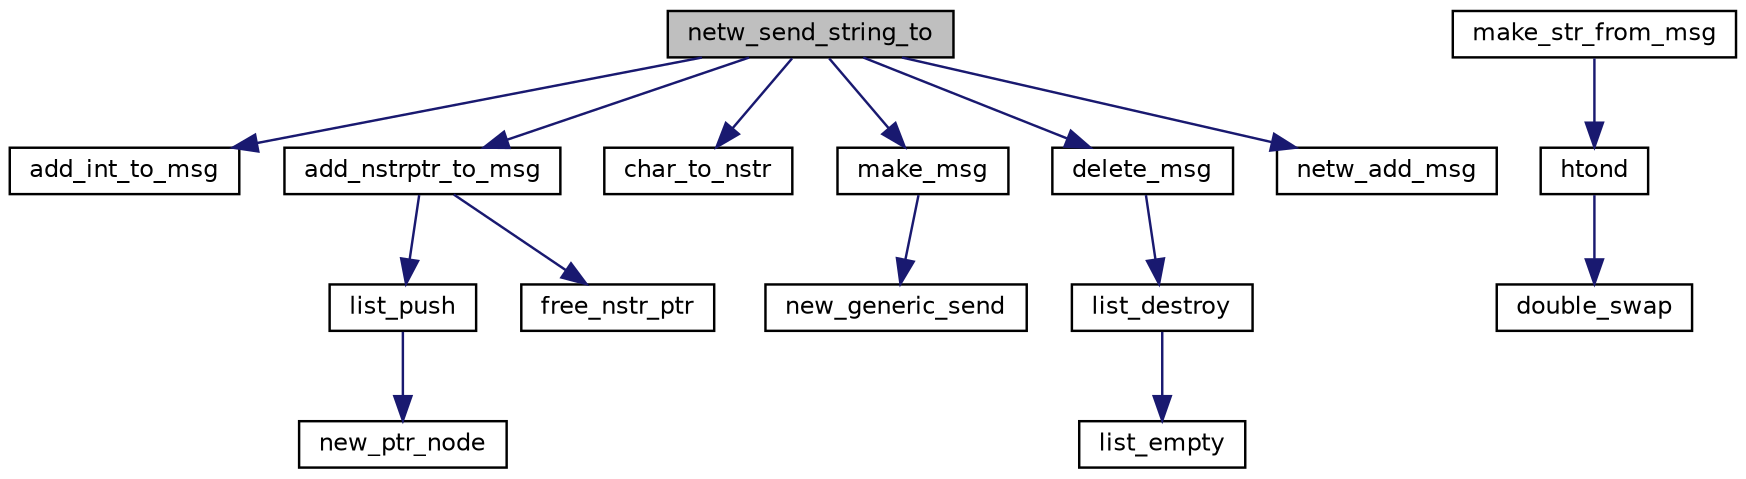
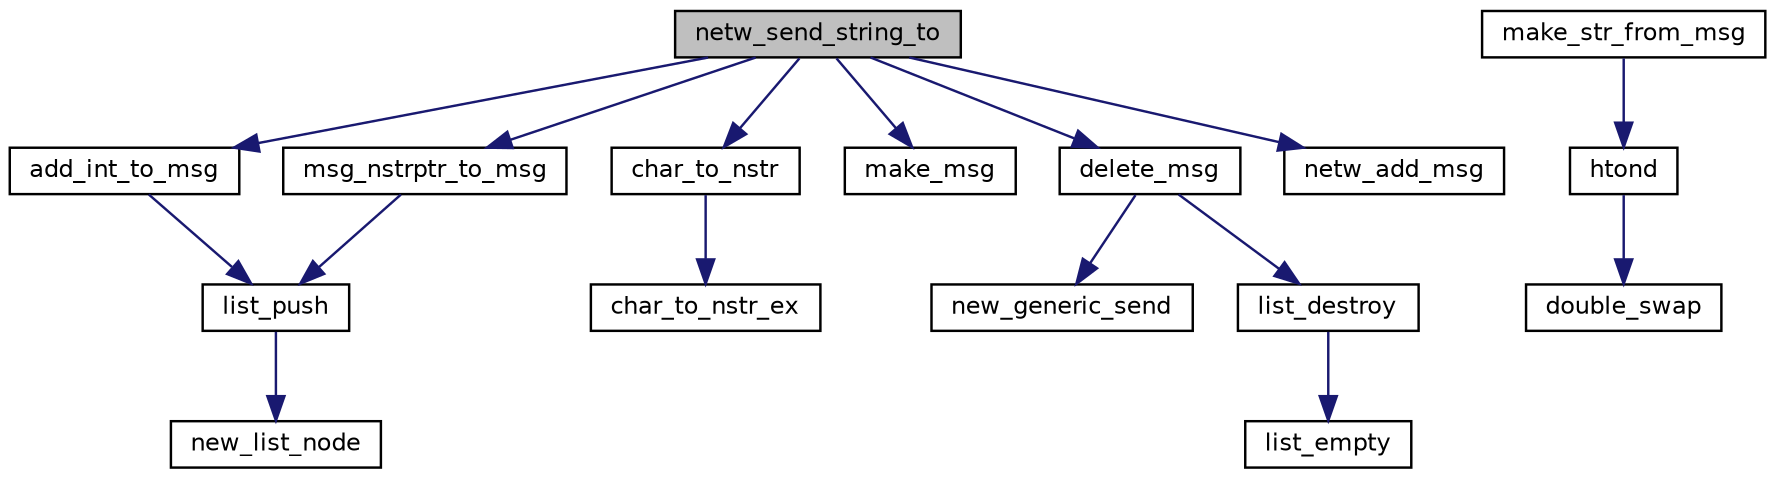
(422, 171) -> (425, 171)
(912, 227) -> (1113, 229)
none -> (190, 231)
(618, 308) -> none
none -> (706, 308)
(403, 444) -> (276, 444)
